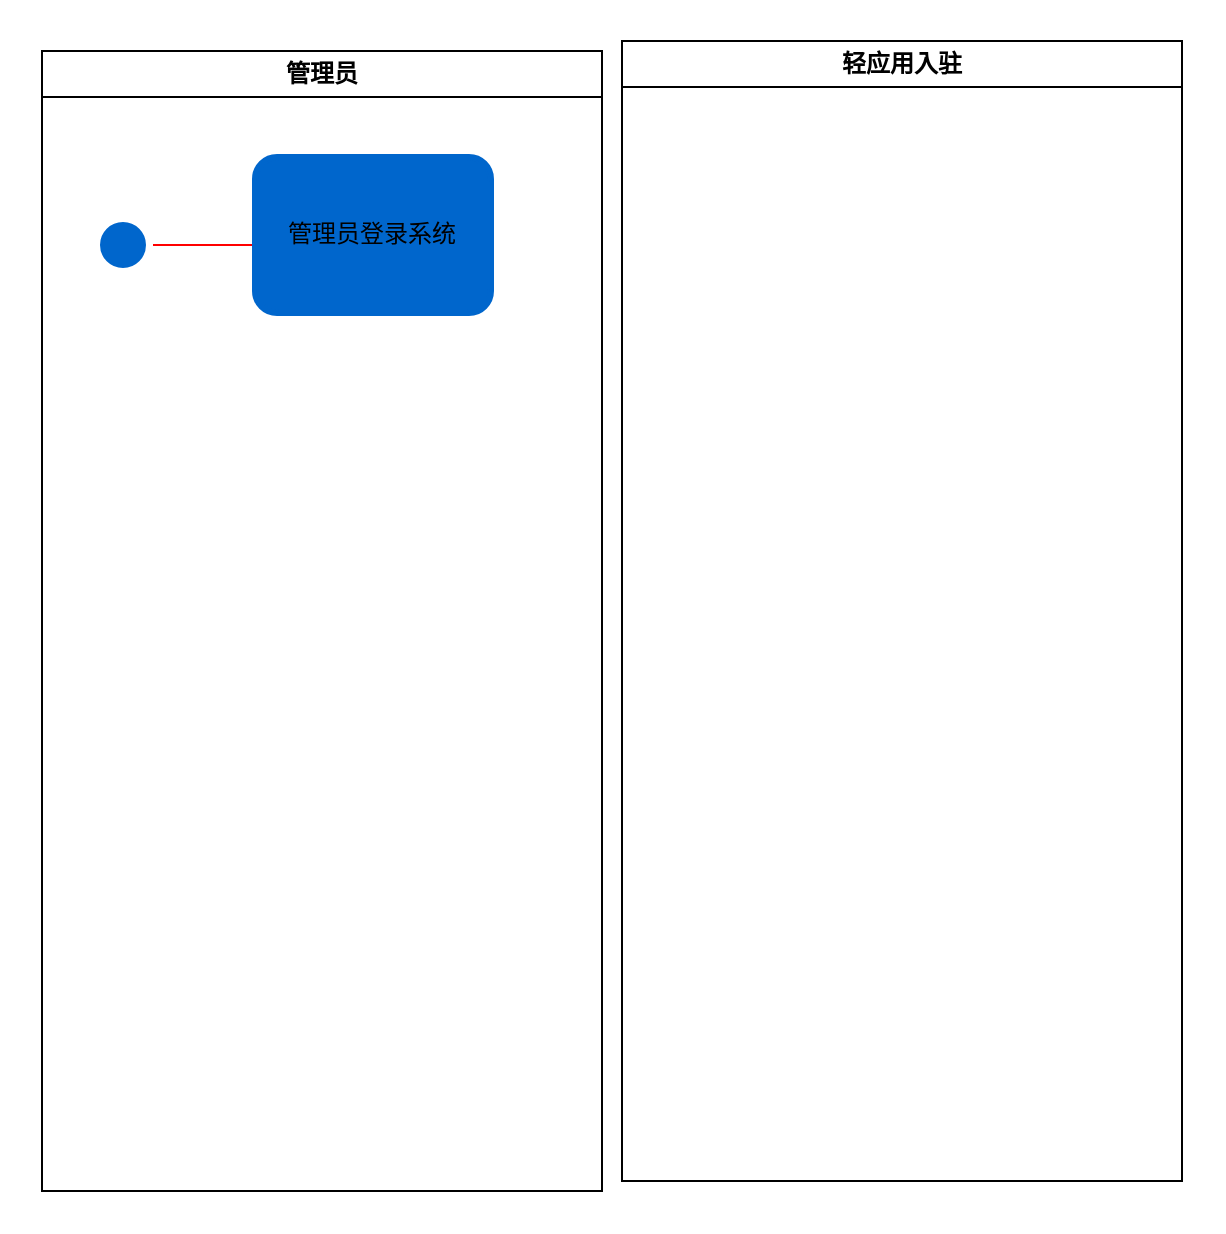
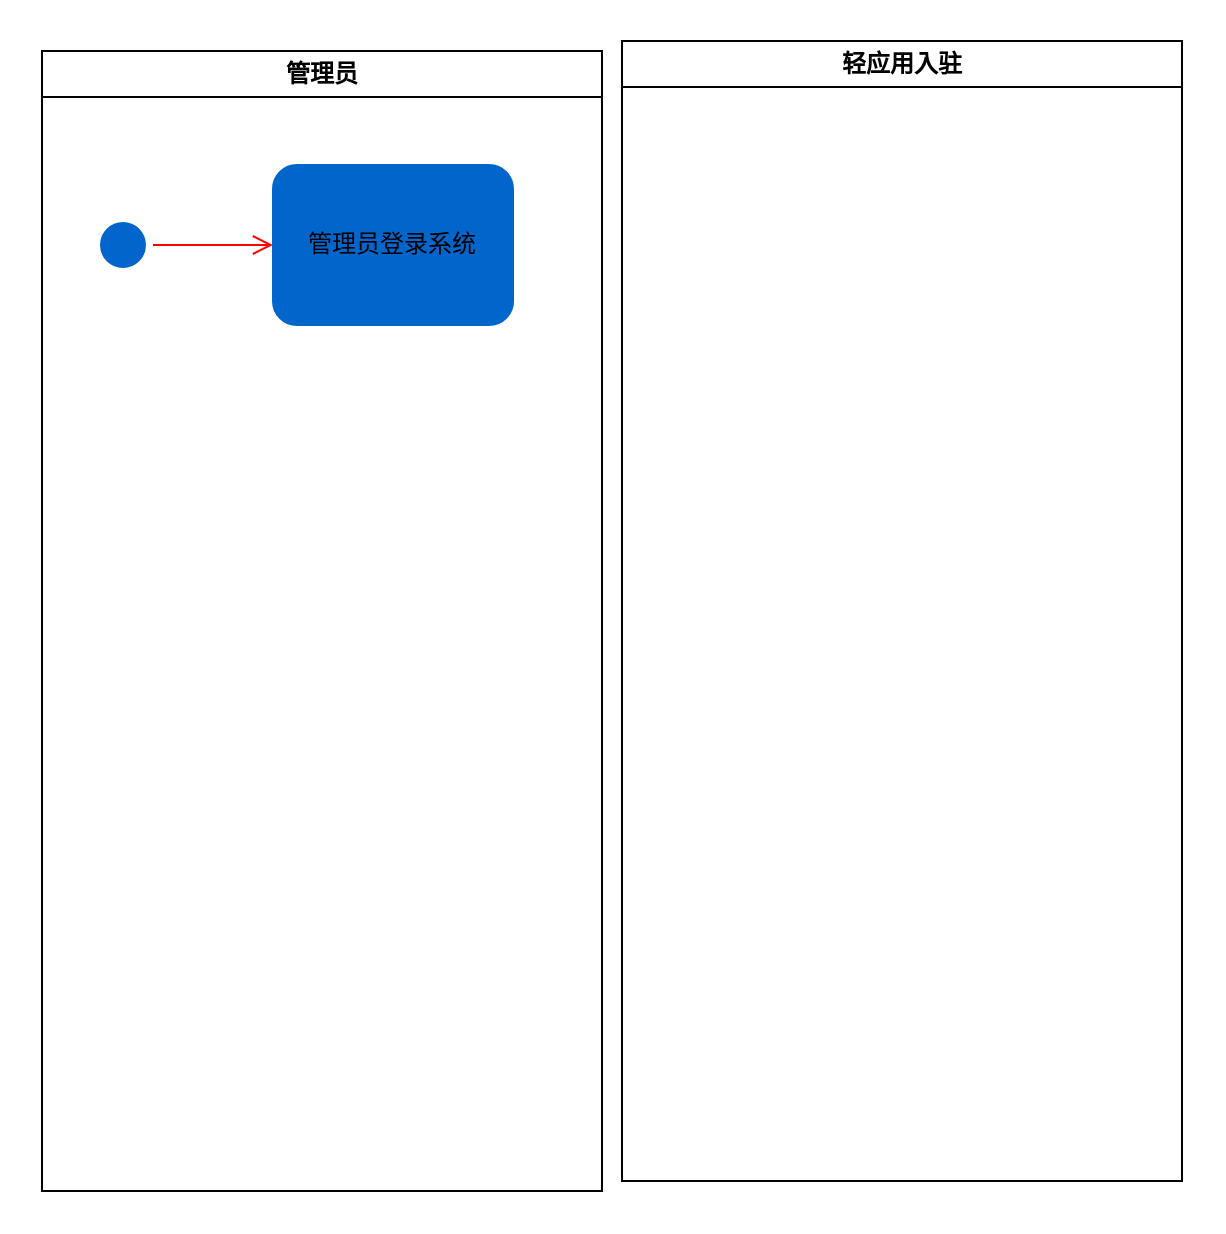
(373, 235) -> (393, 245)
